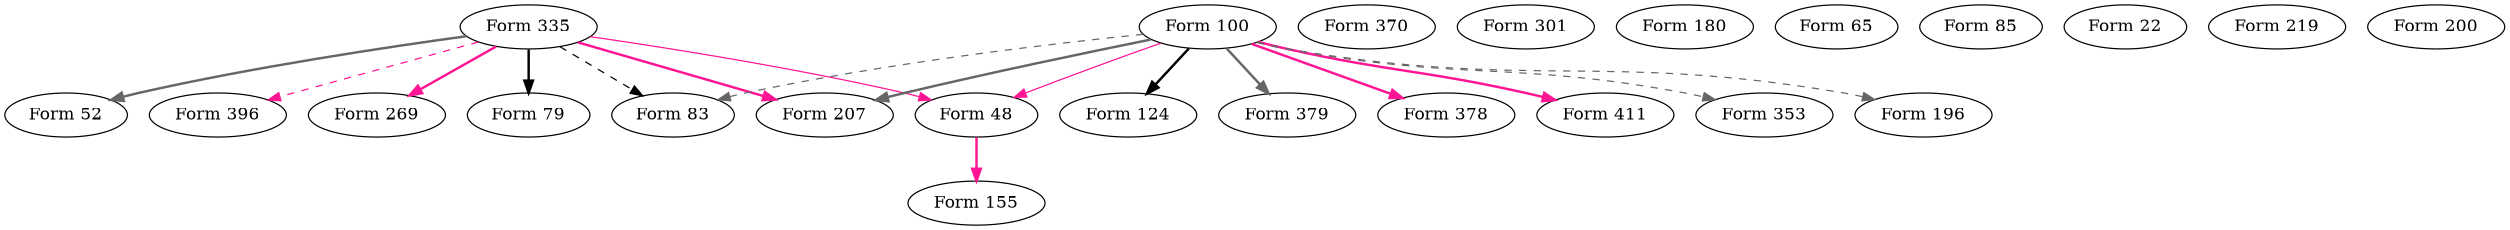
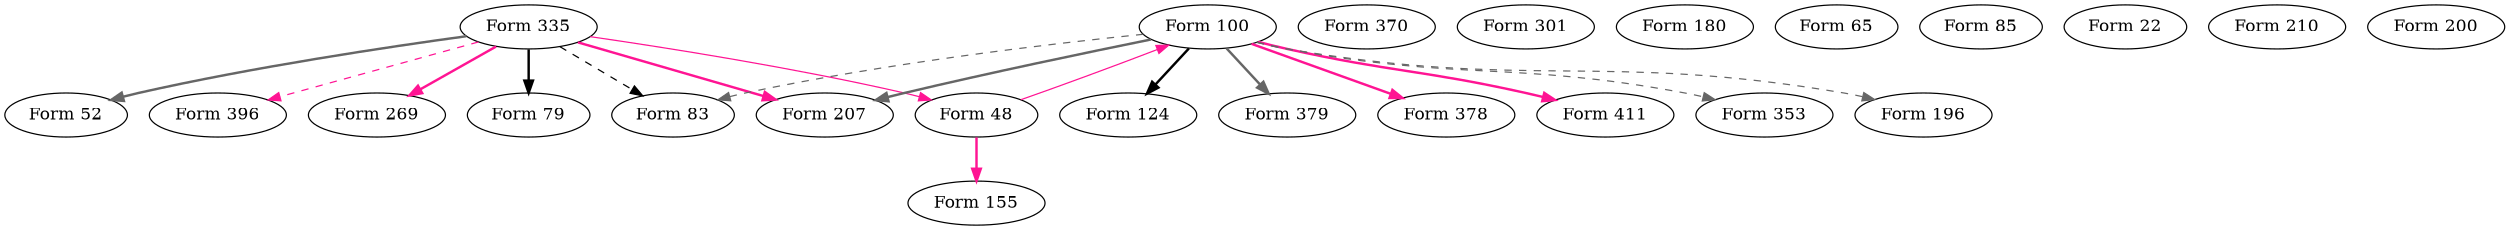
(2277, 27) -> (2277, 27)
(1093, 67) -> (1089, 75)
